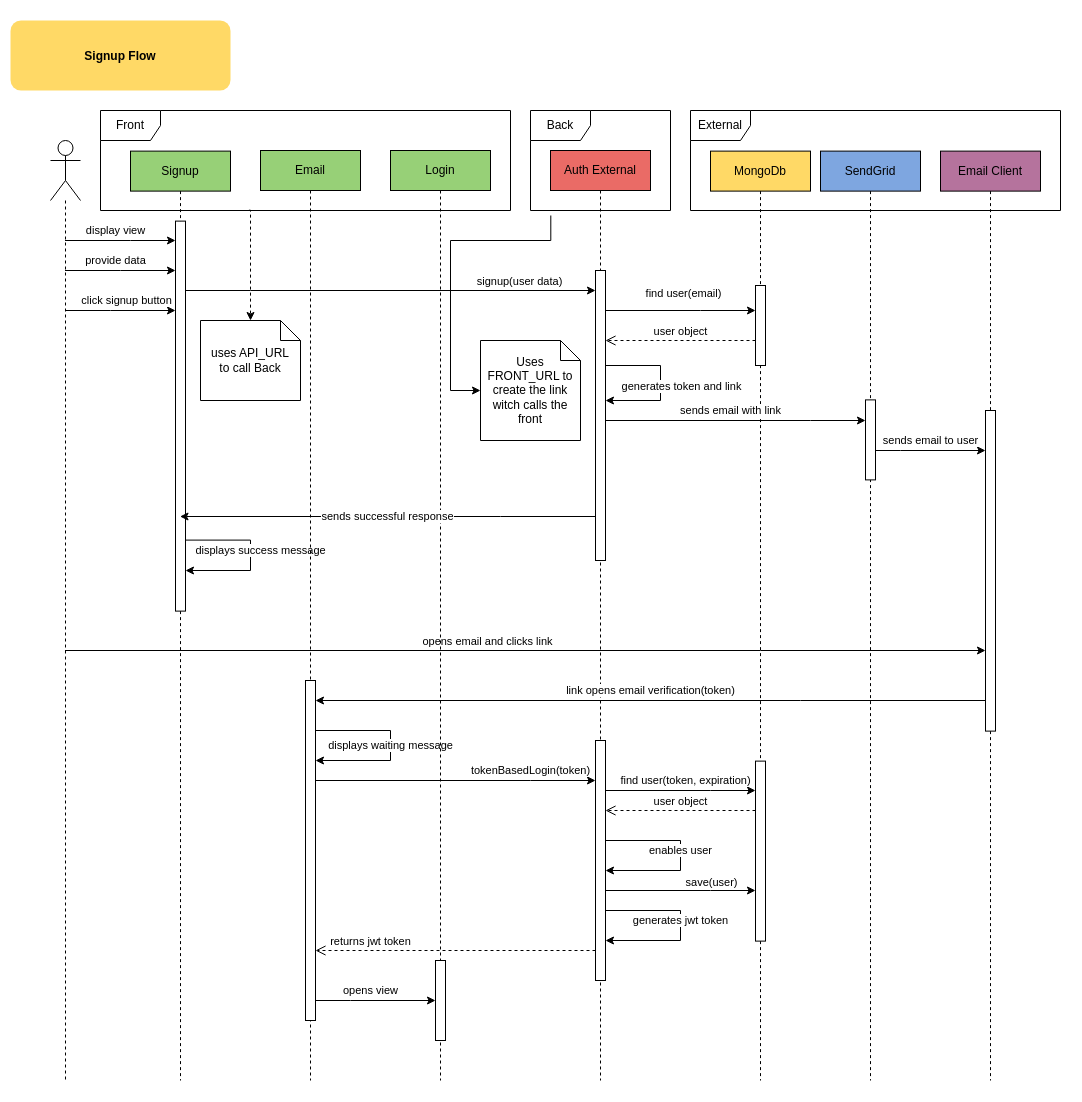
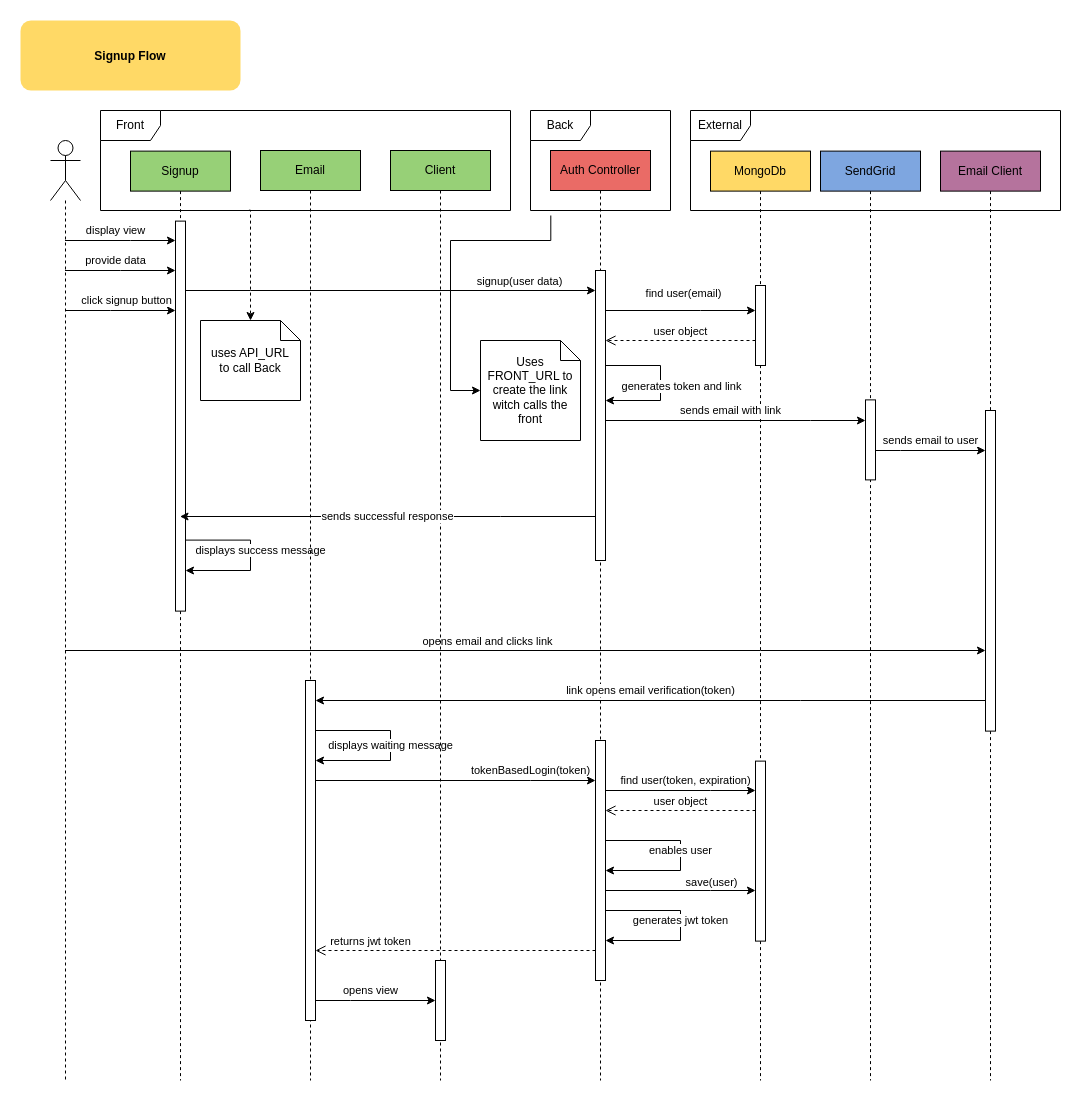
(121, 56) -> (131, 56)
(441, 171) -> (441, 171)
(601, 171) -> (601, 171)
